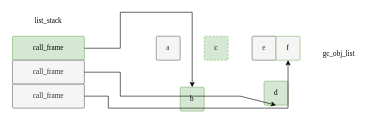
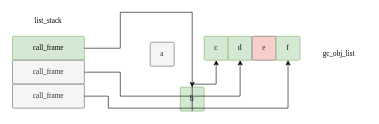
(168, 48) -> (162, 54)
(216, 48) -> (216, 48)
(264, 48) -> (264, 48)
(288, 48) -> (288, 48)
none -> (216, 65)
(276, 93) -> (240, 48)
